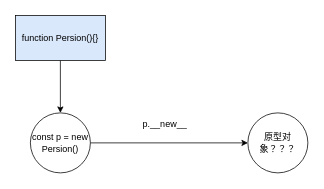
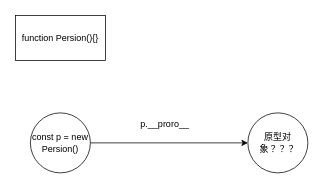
(60, 38) -> (60, 38)
(60, 84) -> none
(165, 124) -> (165, 124)
